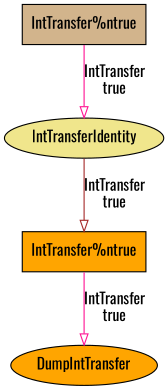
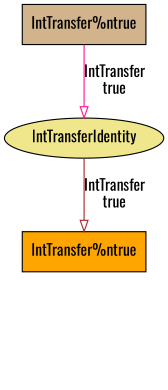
(84, 365) -> none
